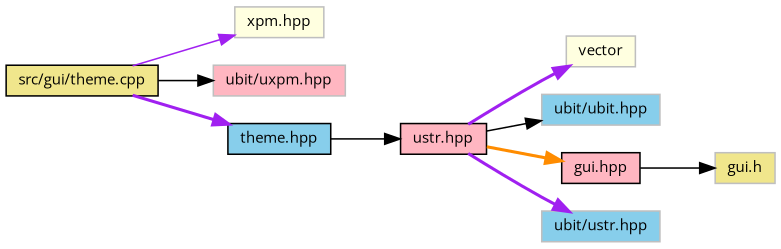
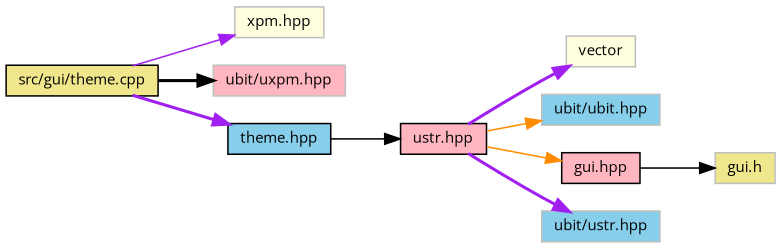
(178, 81) -> (178, 81)
(507, 127) -> (507, 127)
(516, 152) -> (516, 152)
